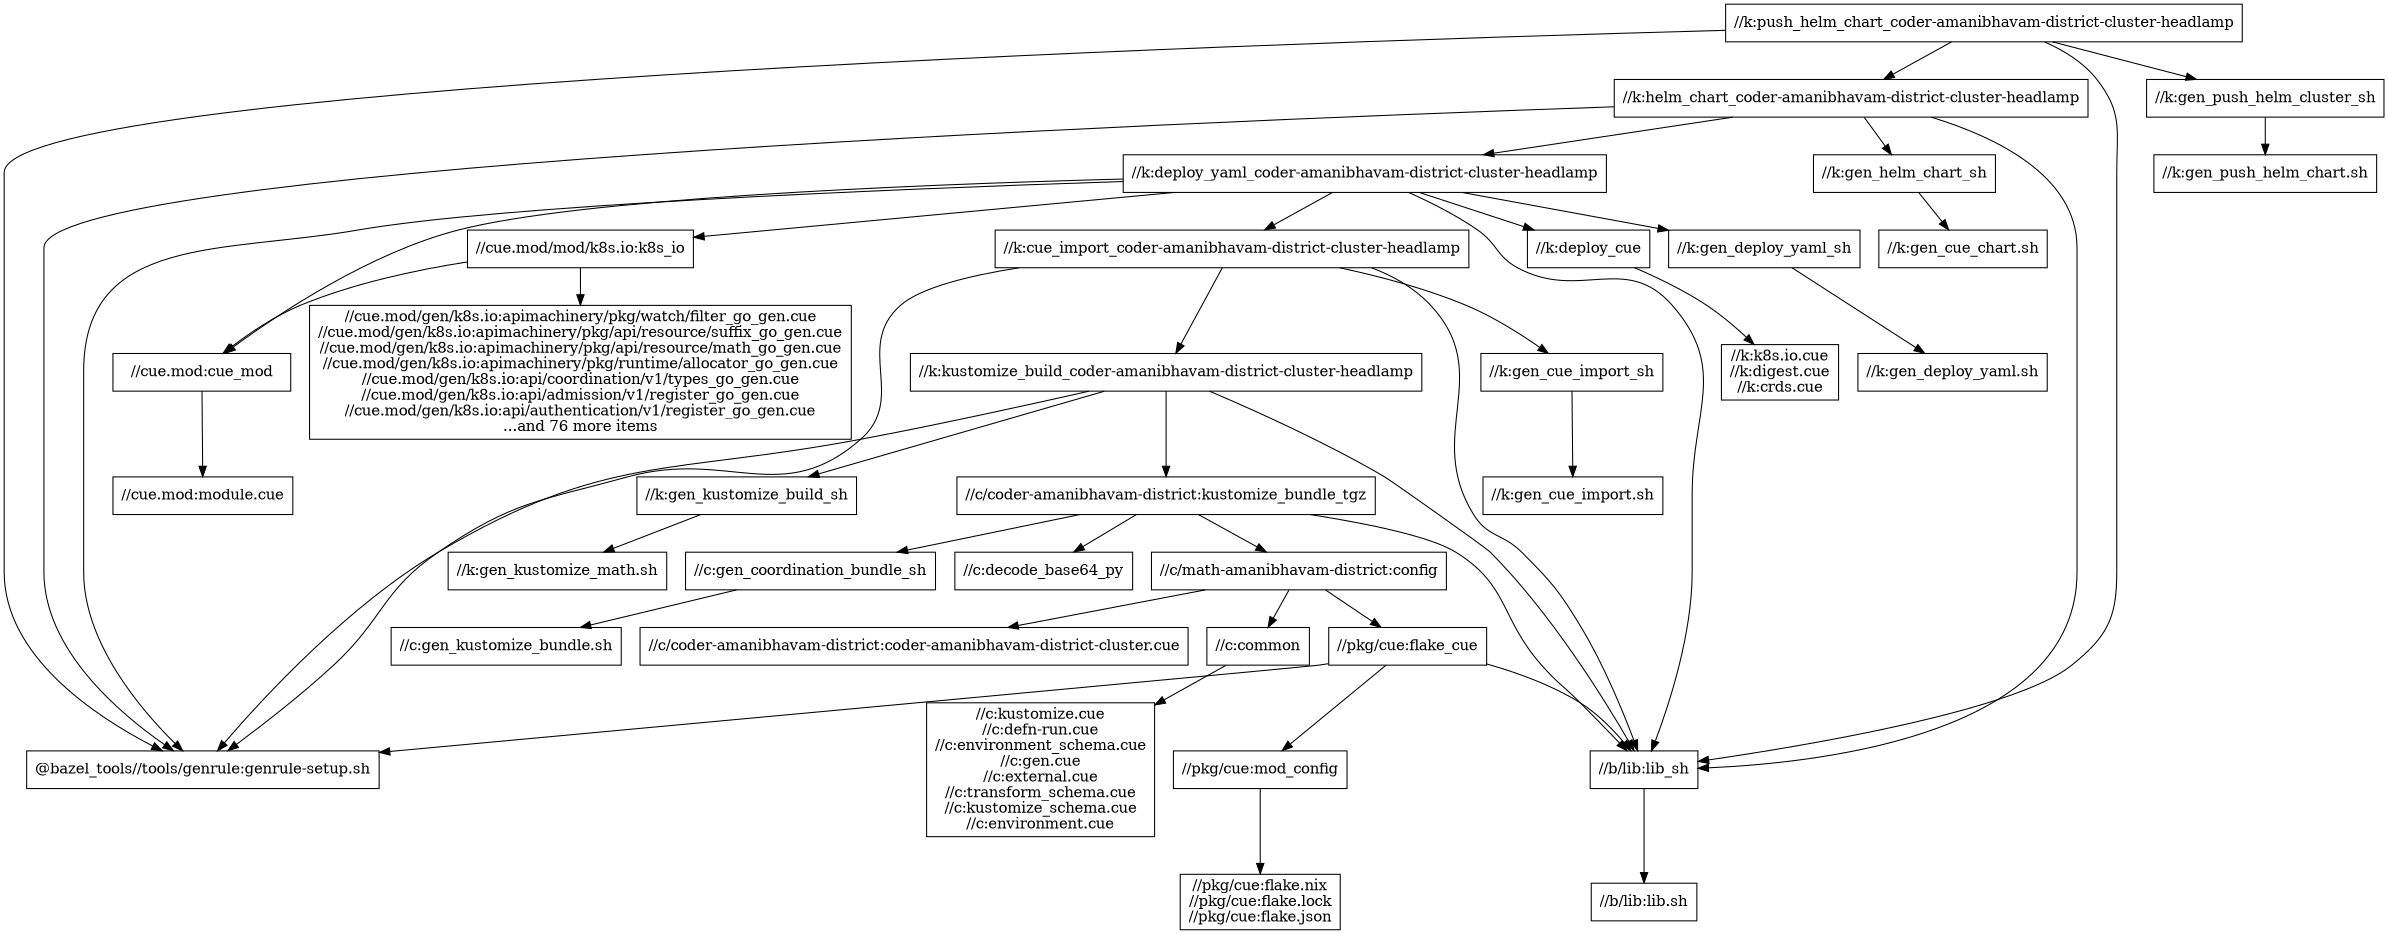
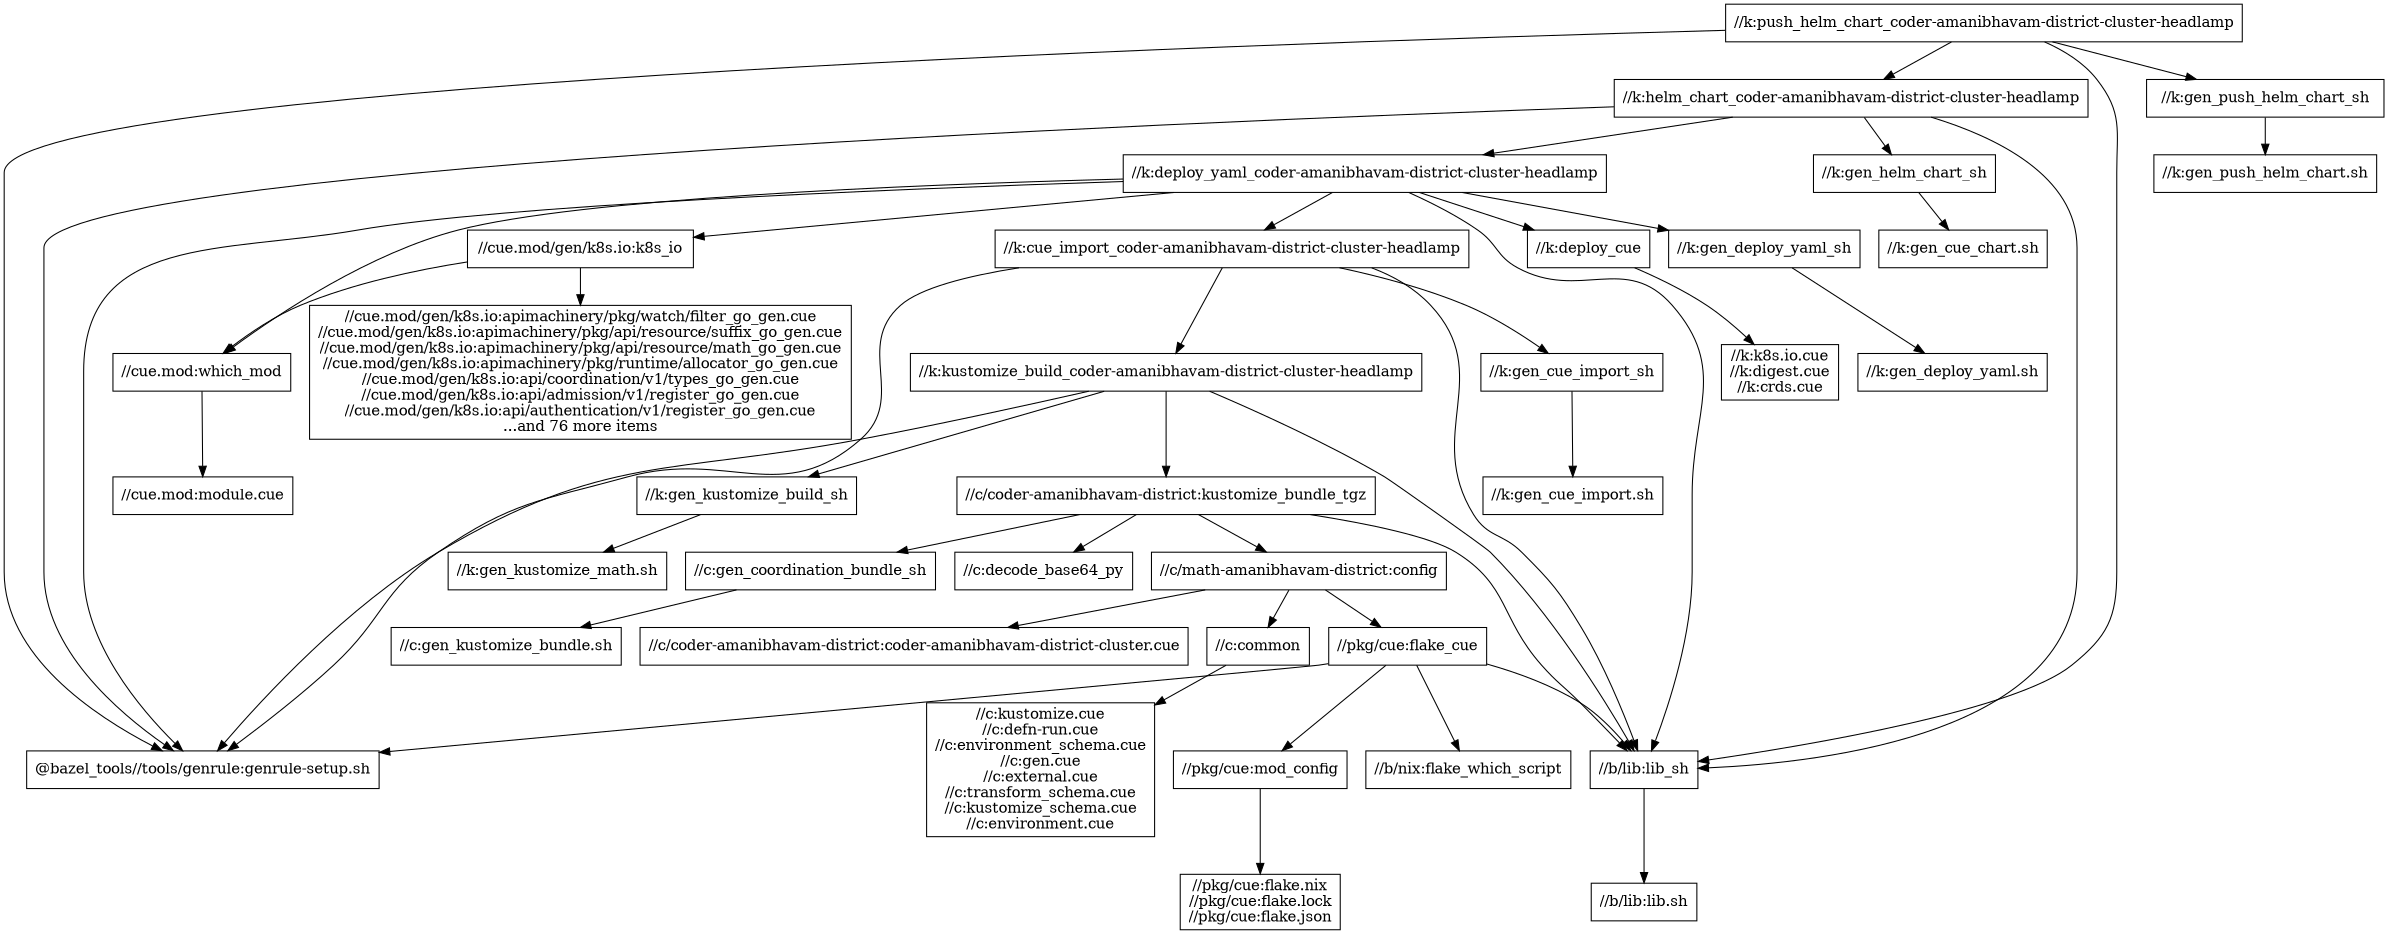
(2265, 98) -> (2265, 98)
(580, 249) -> (580, 249)
(202, 372) -> (202, 372)
none -> (1468, 770)
